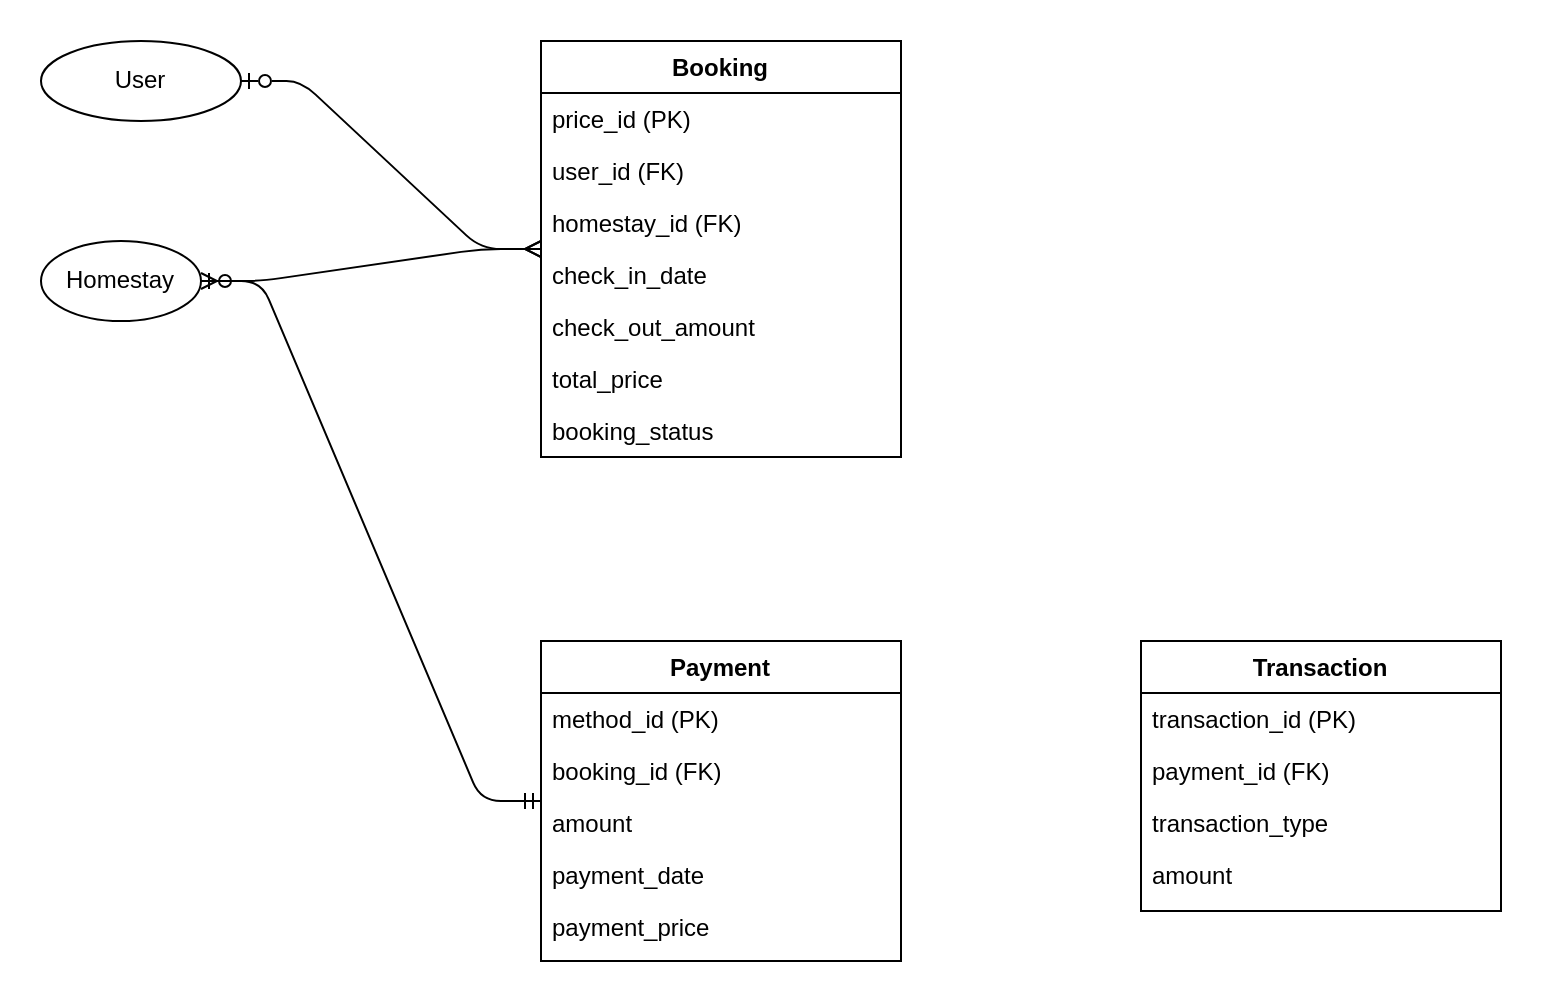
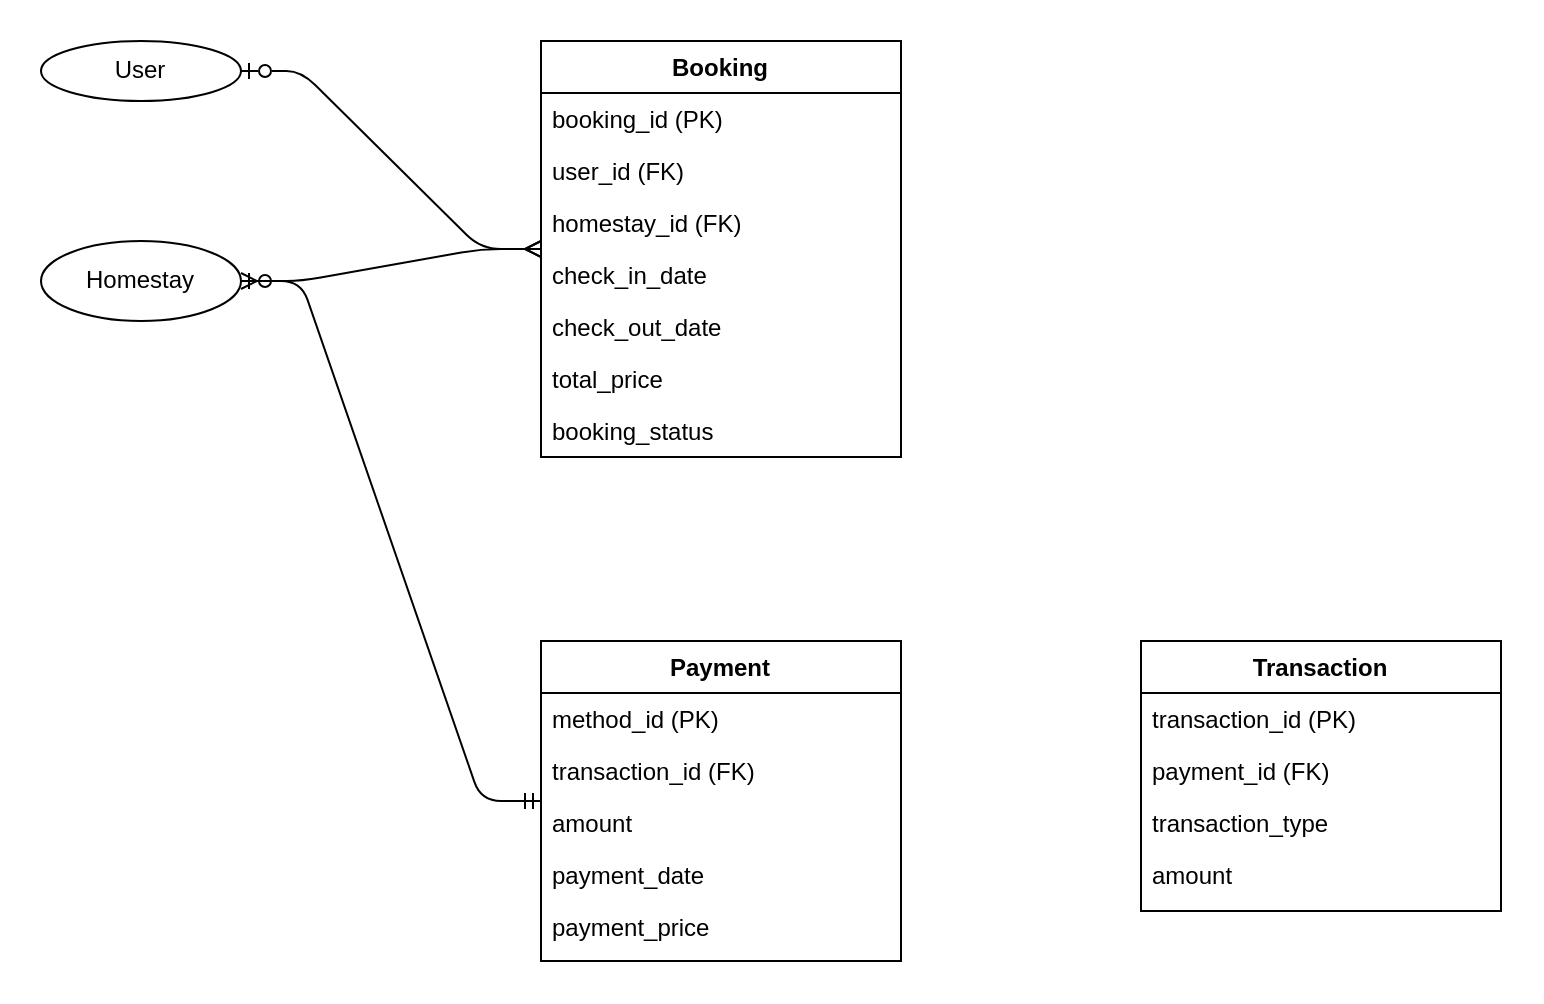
(141, 81) -> (141, 71)
(630, 120) -> (643, 120)
(121, 281) -> (141, 281)
(660, 328) -> (646, 328)
(643, 772) -> (670, 772)
